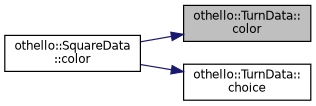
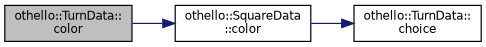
(156, 39) -> (147, 23)
